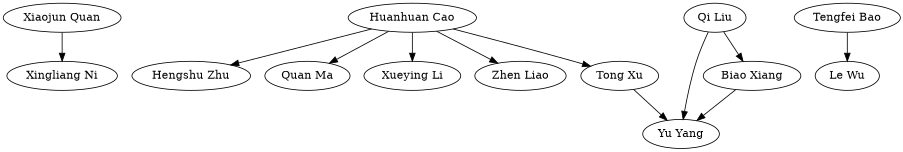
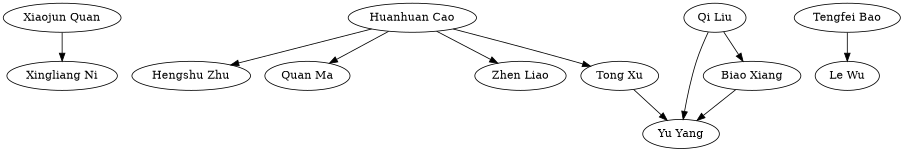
(412, 76) -> none
